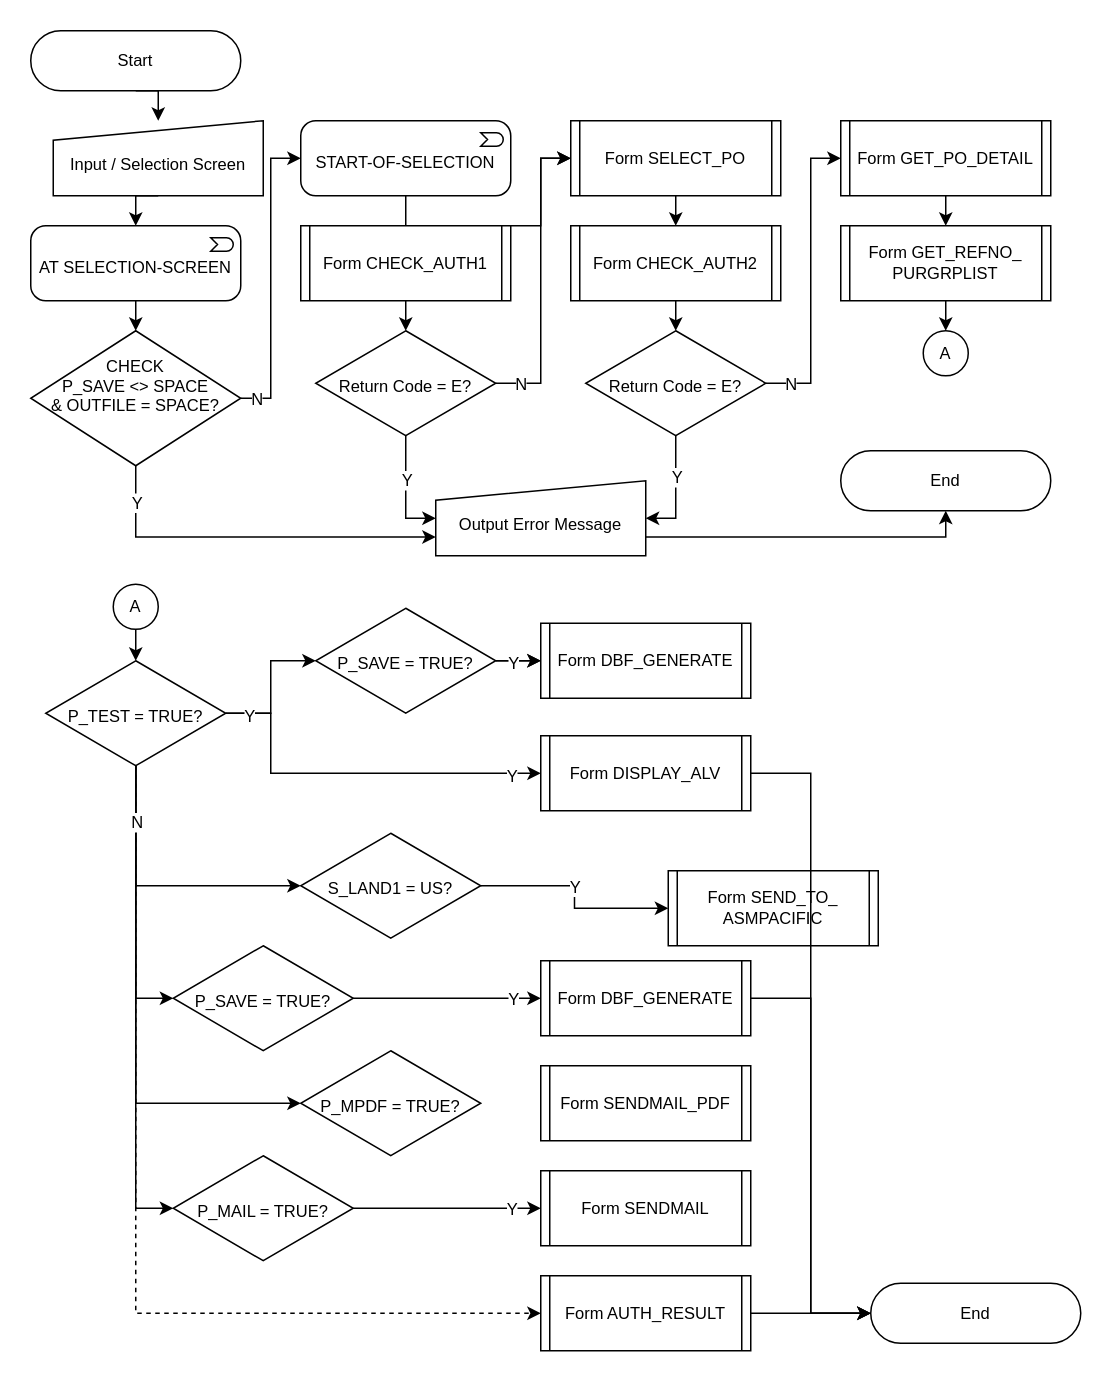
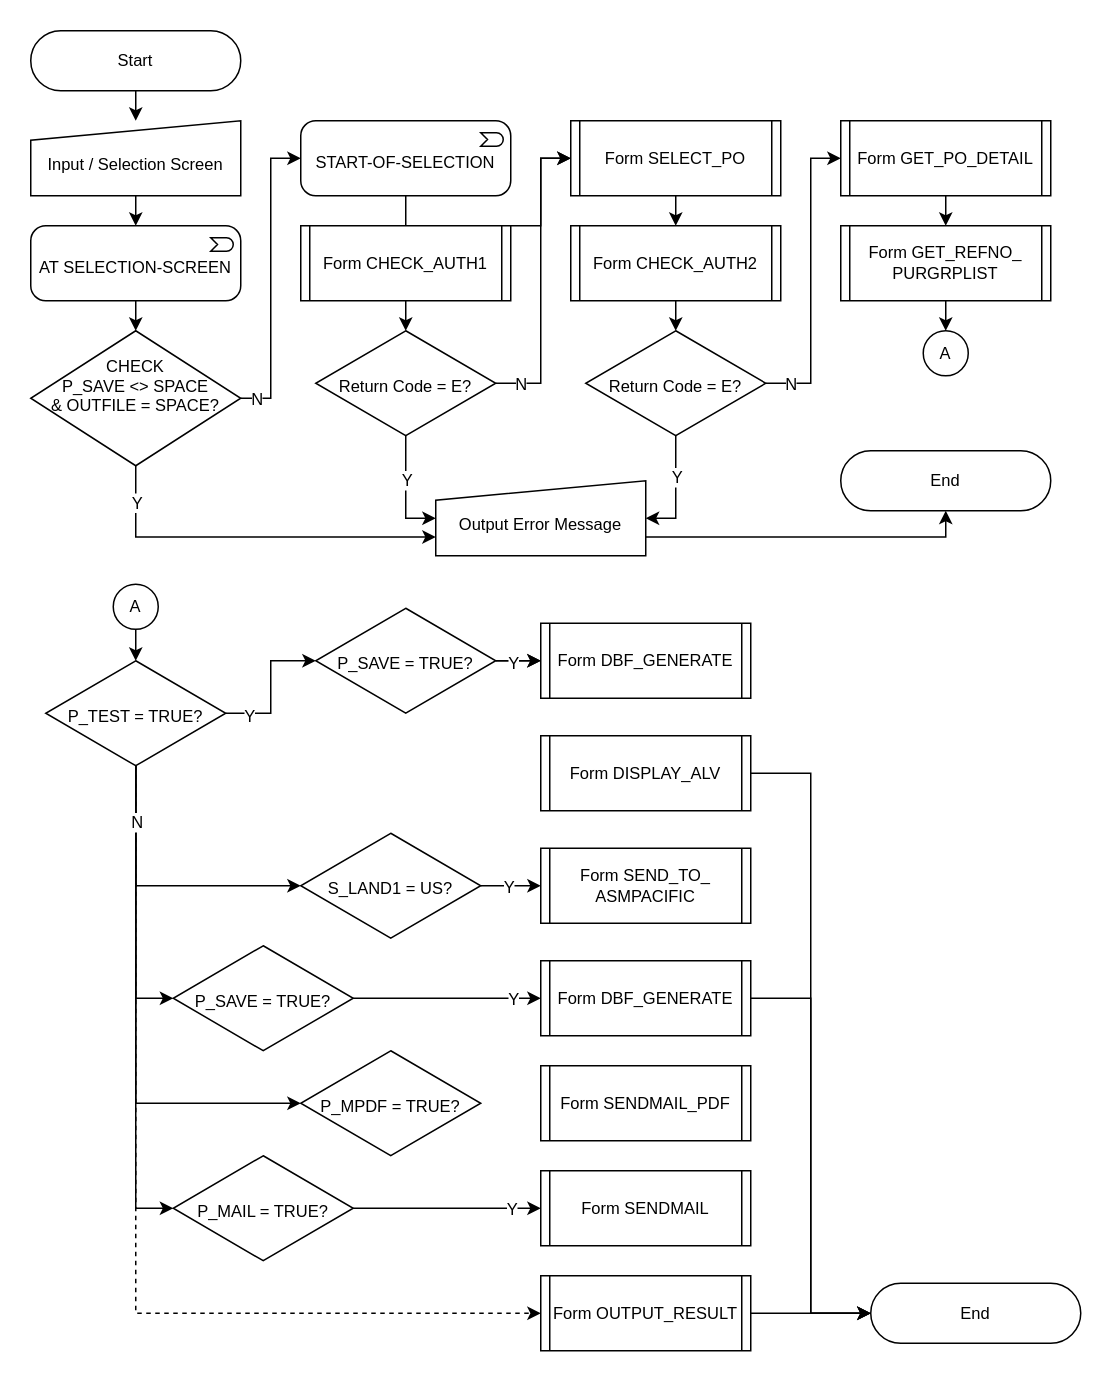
(158, 158) -> (136, 158)
(371, 773) -> none
(773, 908) -> (646, 886)
(646, 1313) -> (646, 1313)
